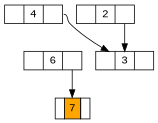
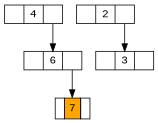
(80, 33) -> (53, 34)
